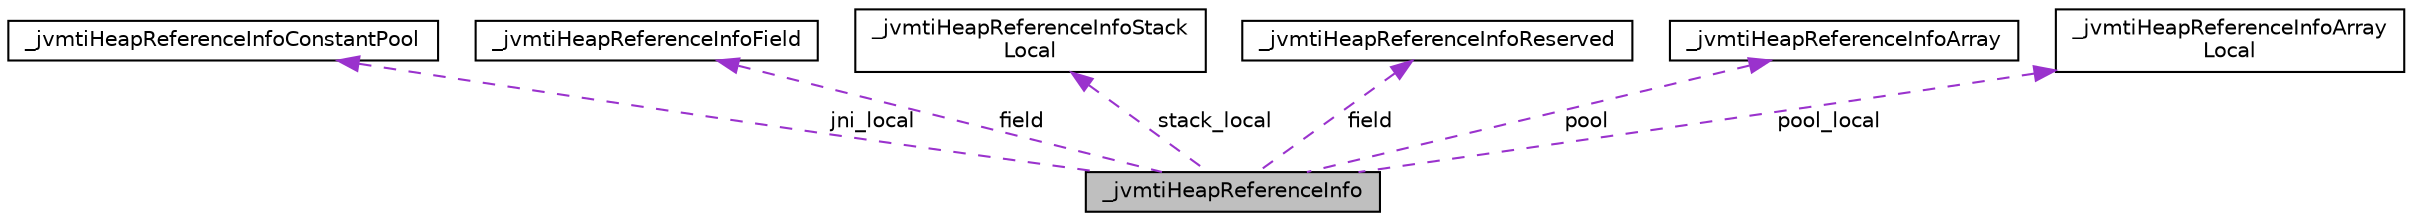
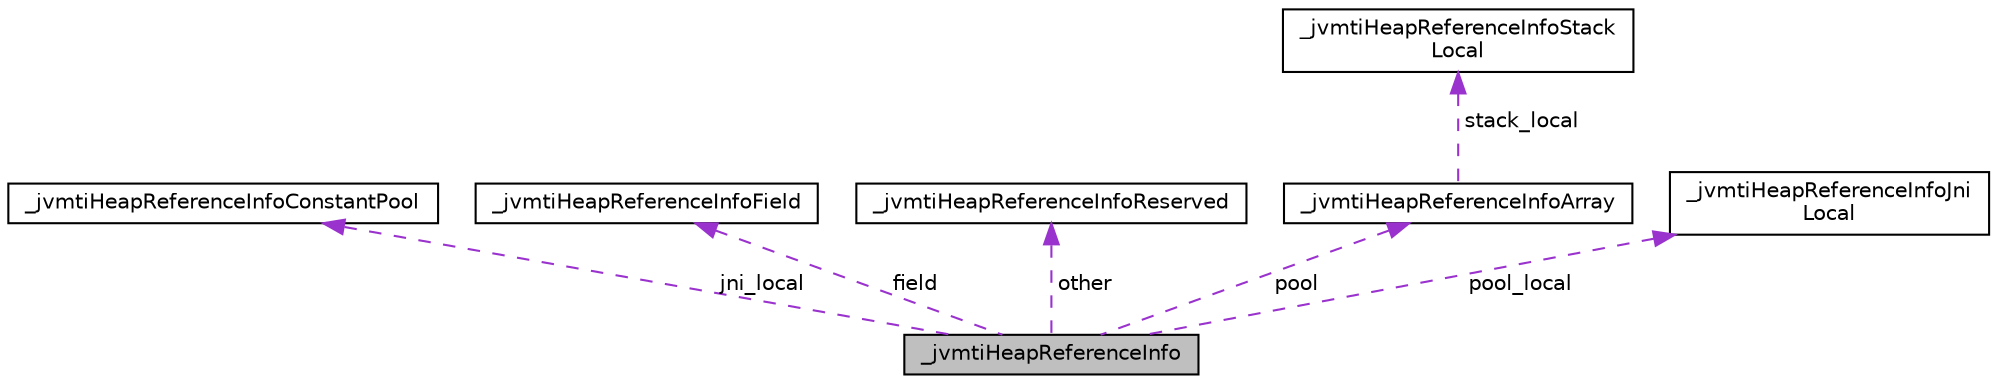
(2230, 41) -> (1830, 203)
(1367, 122) -> (1082, 285)
(1148, 128) -> (1458, 138)
